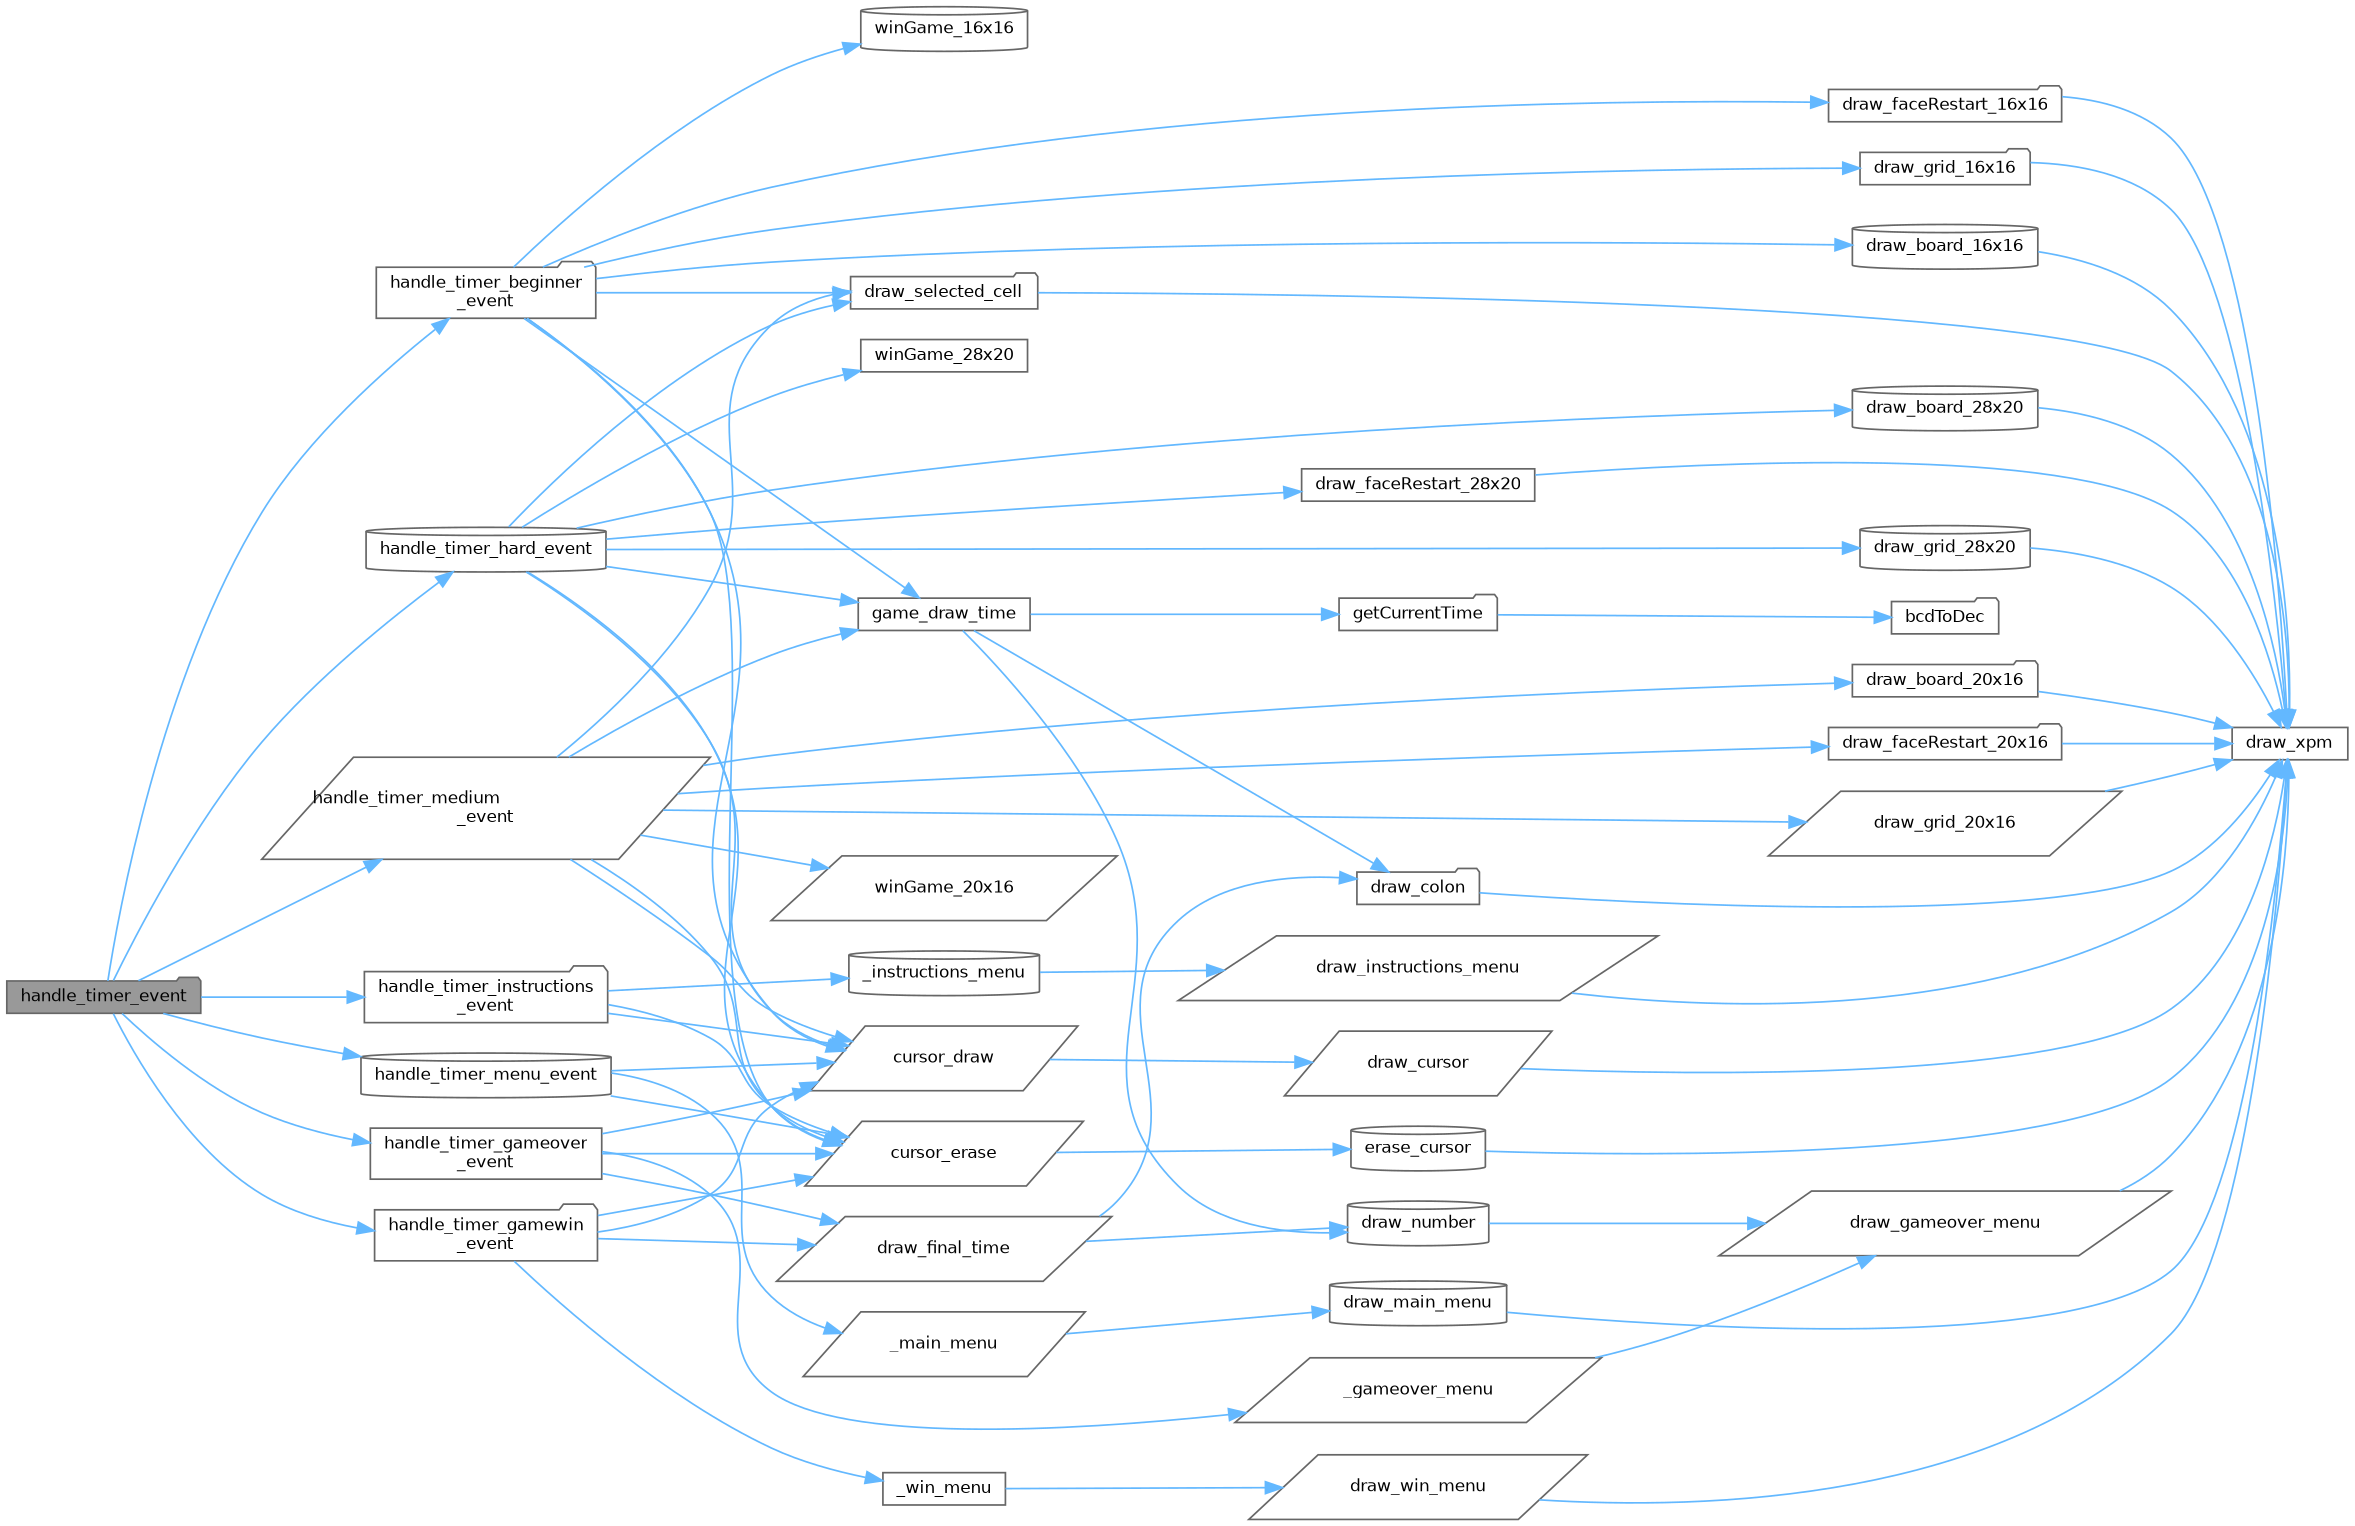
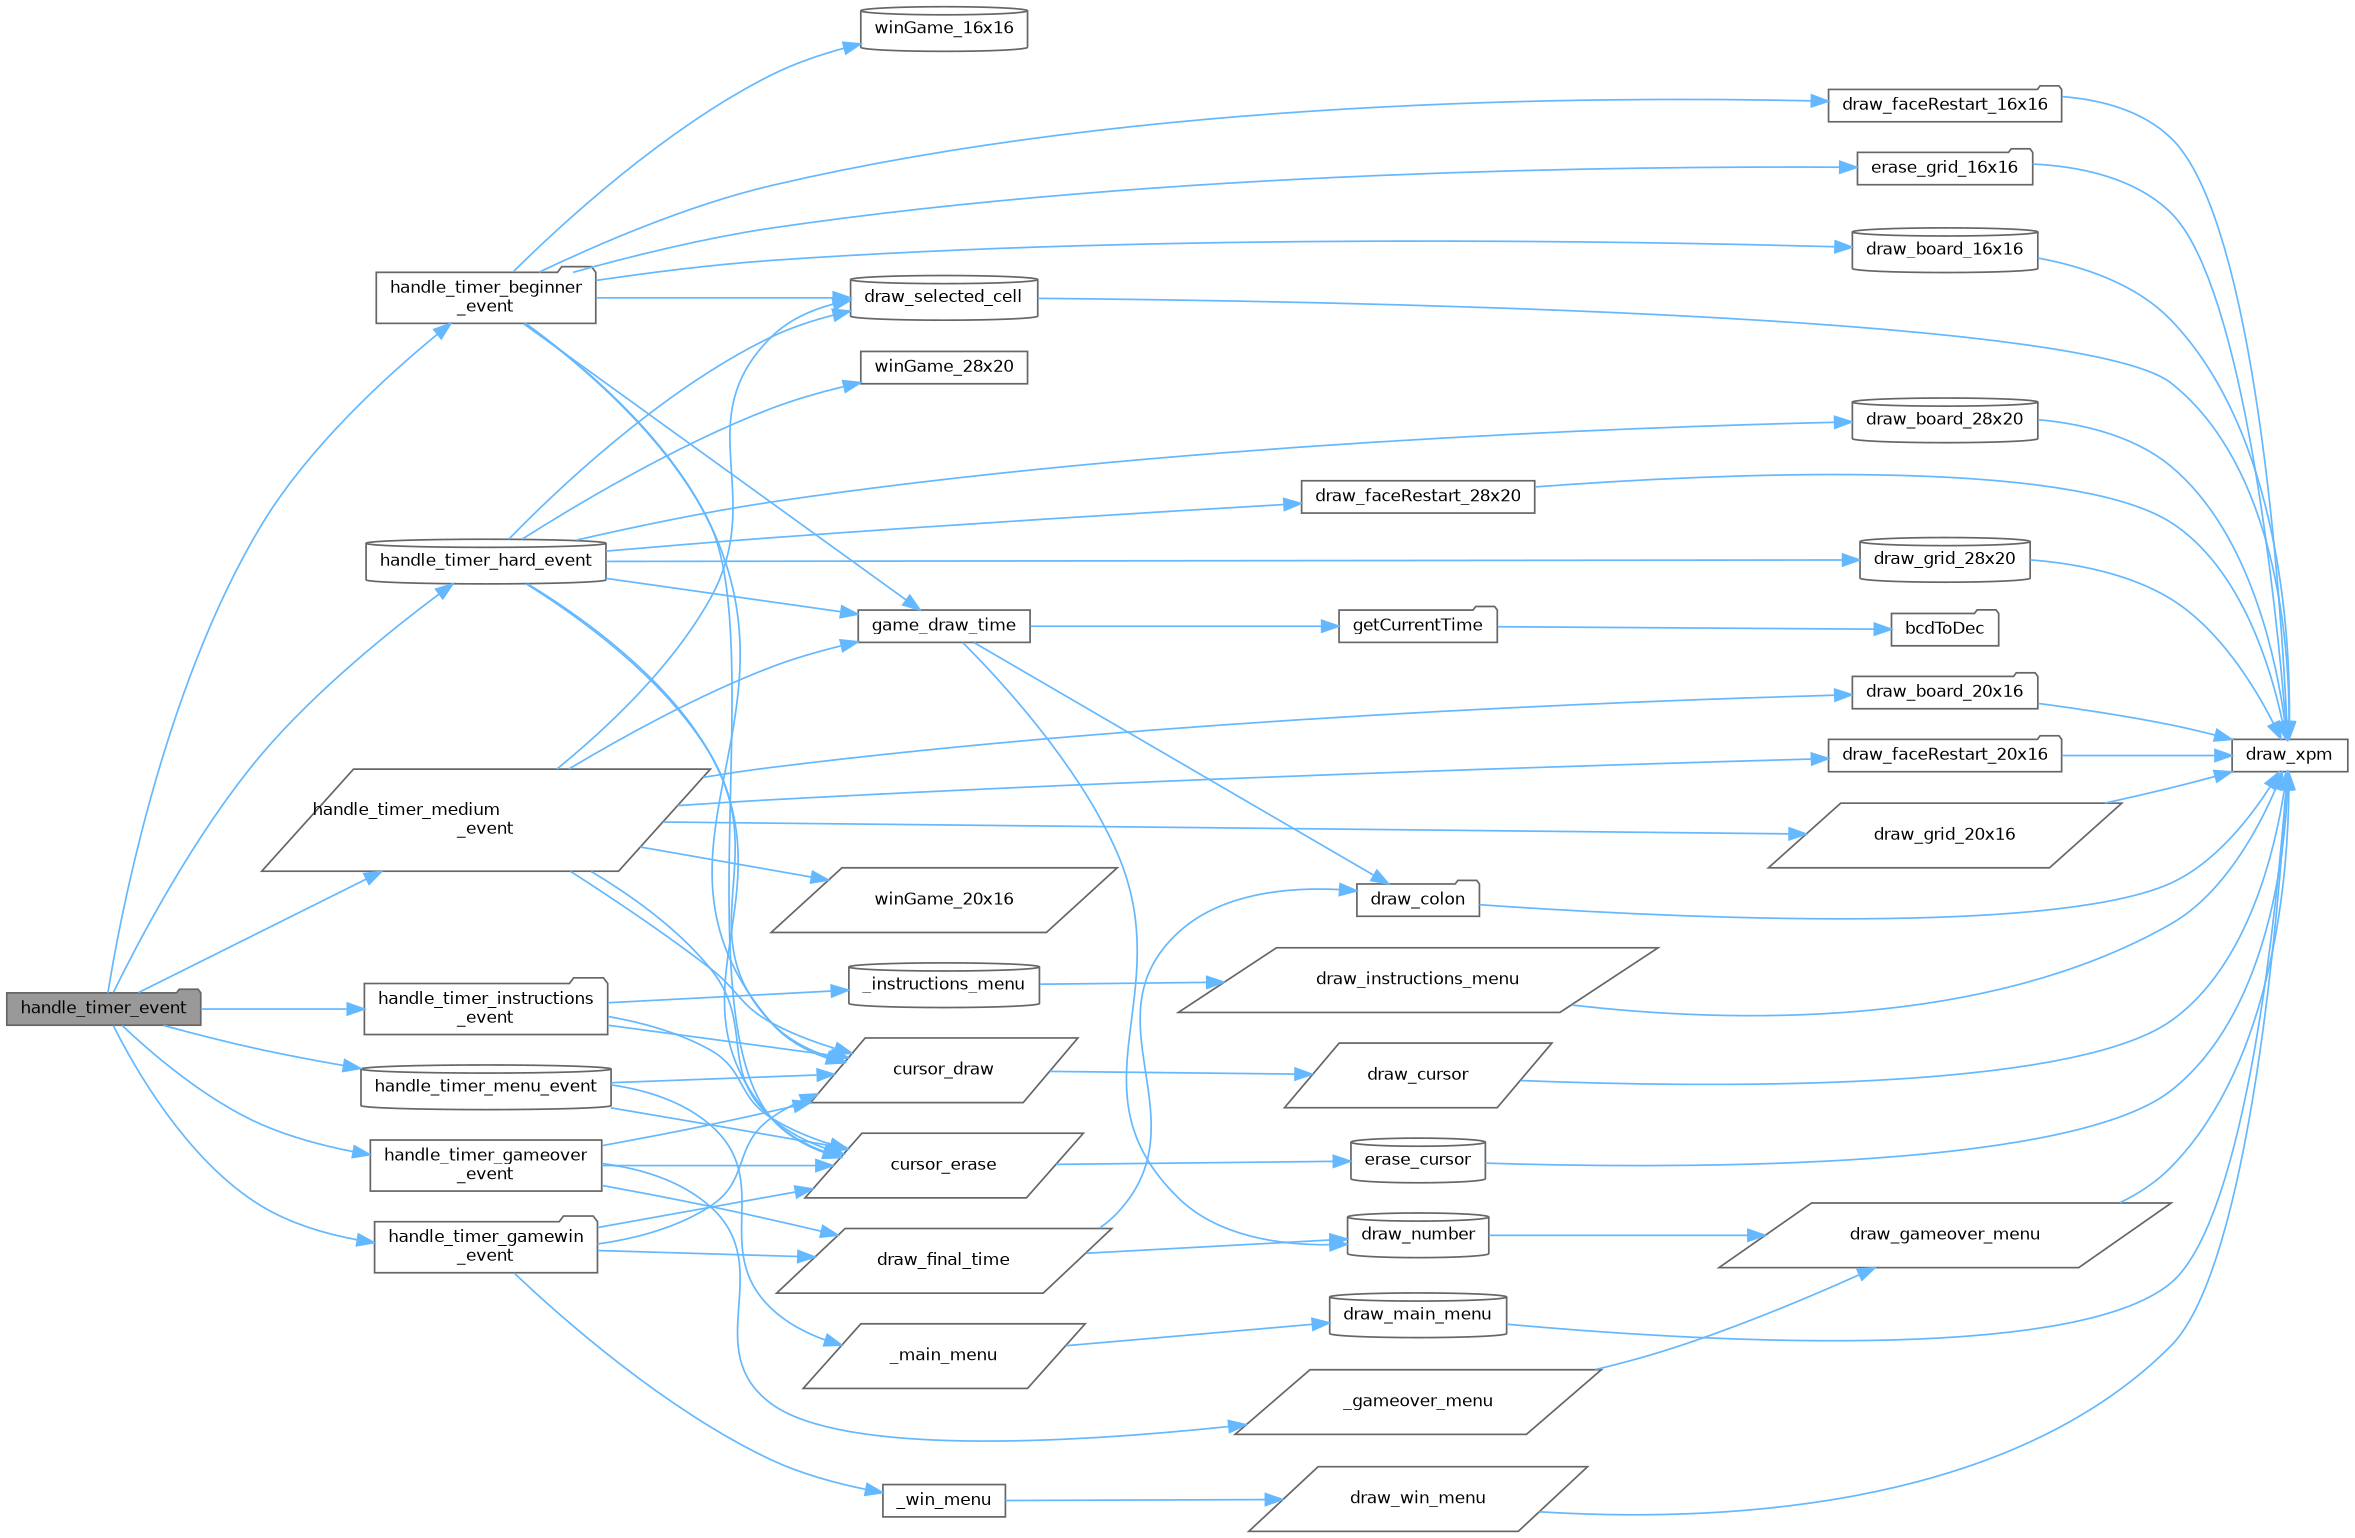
(1945, 169) -> (1945, 169)
(944, 293) -> (944, 298)
